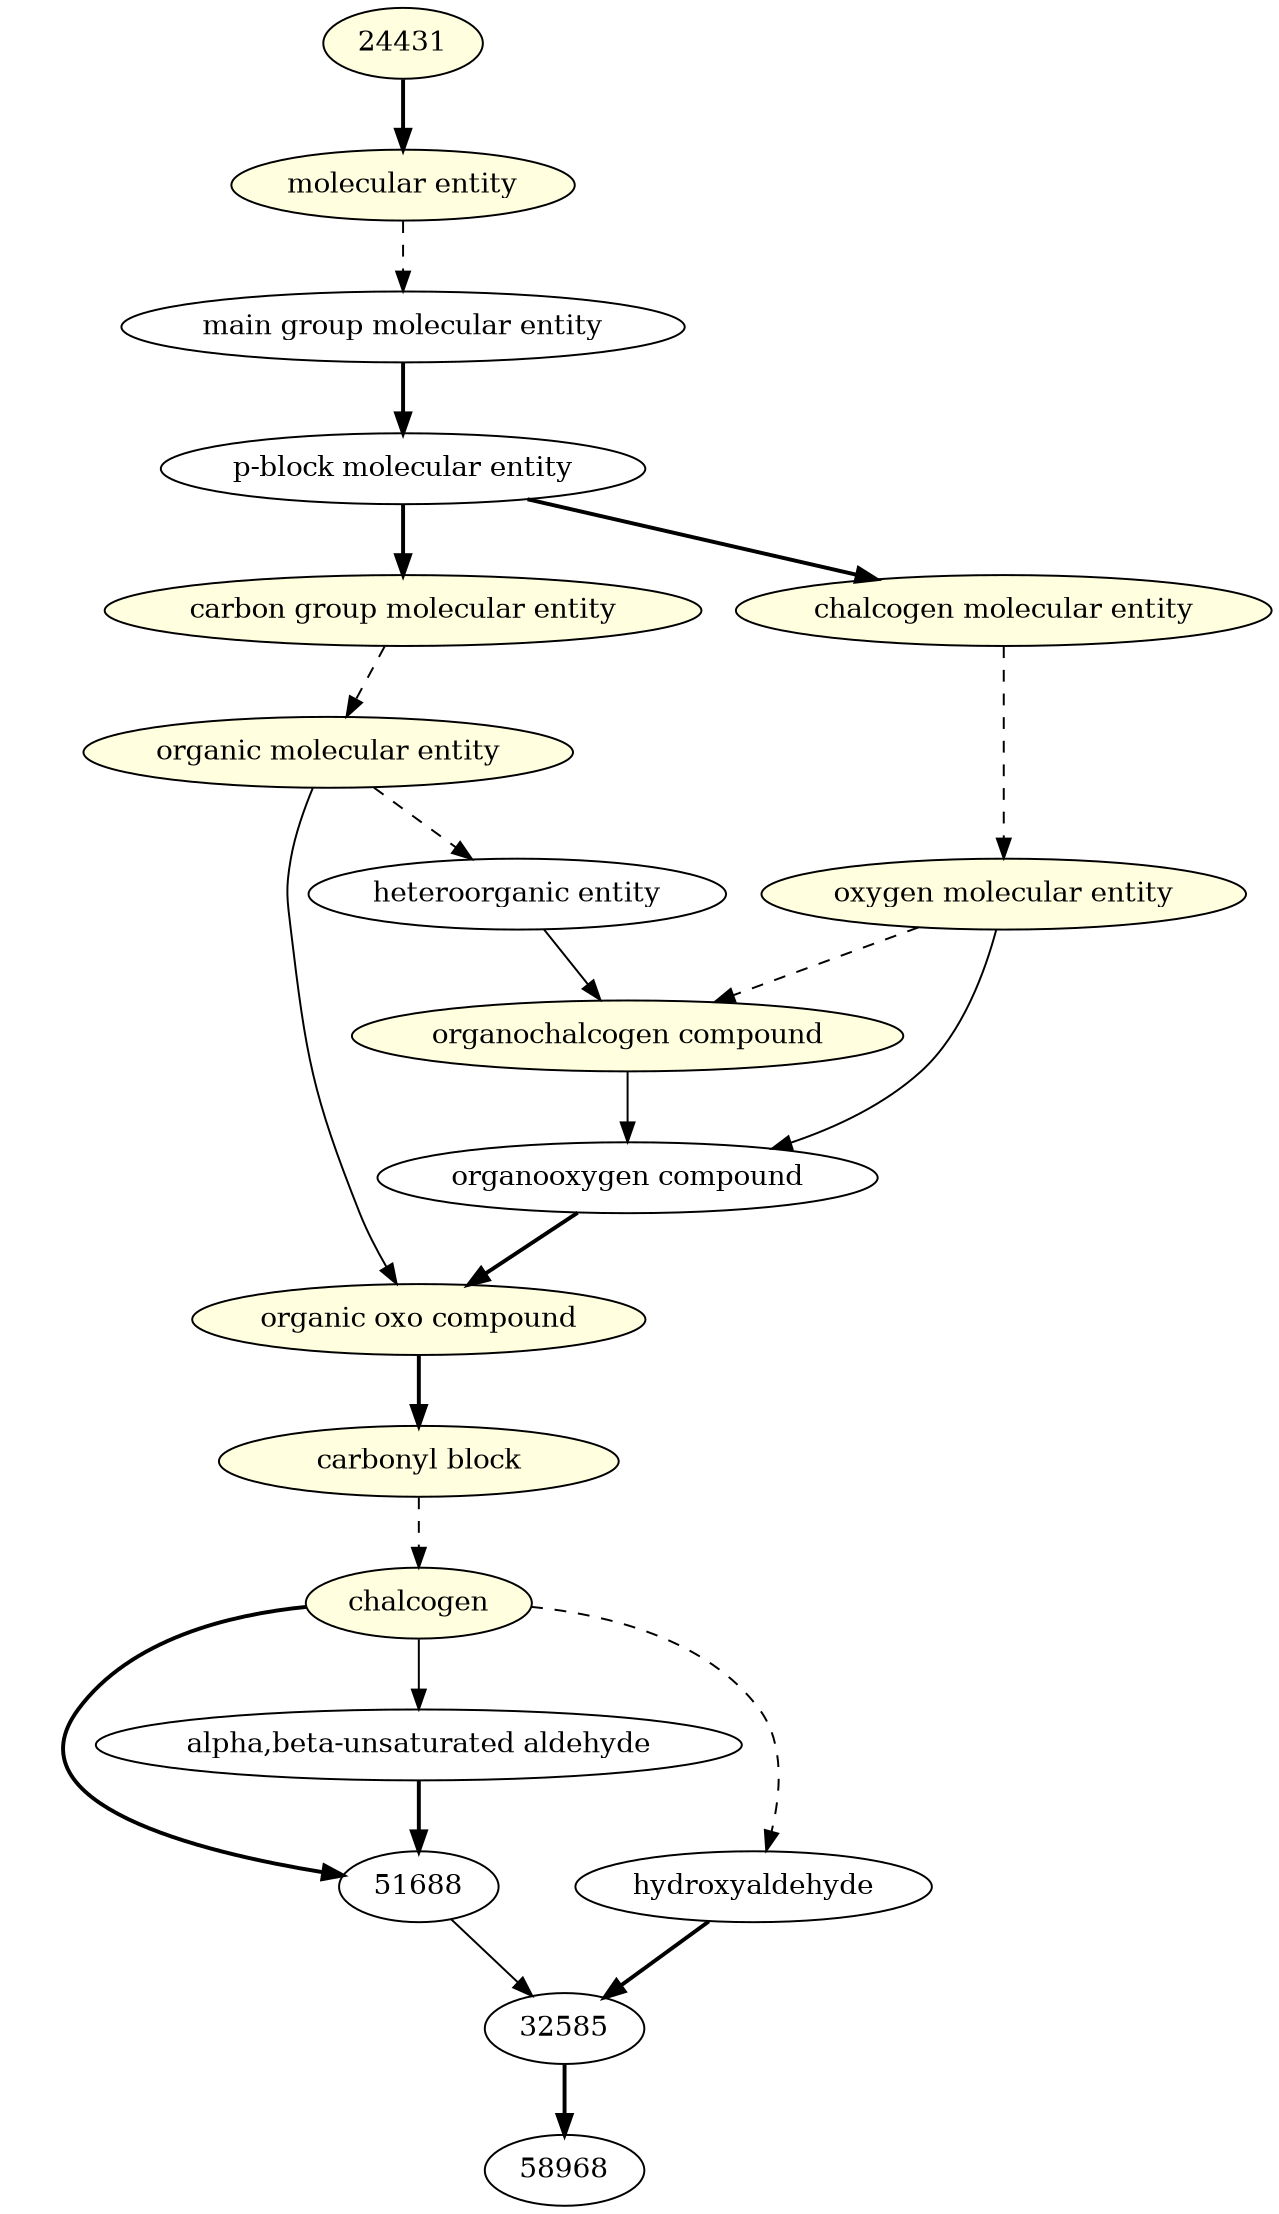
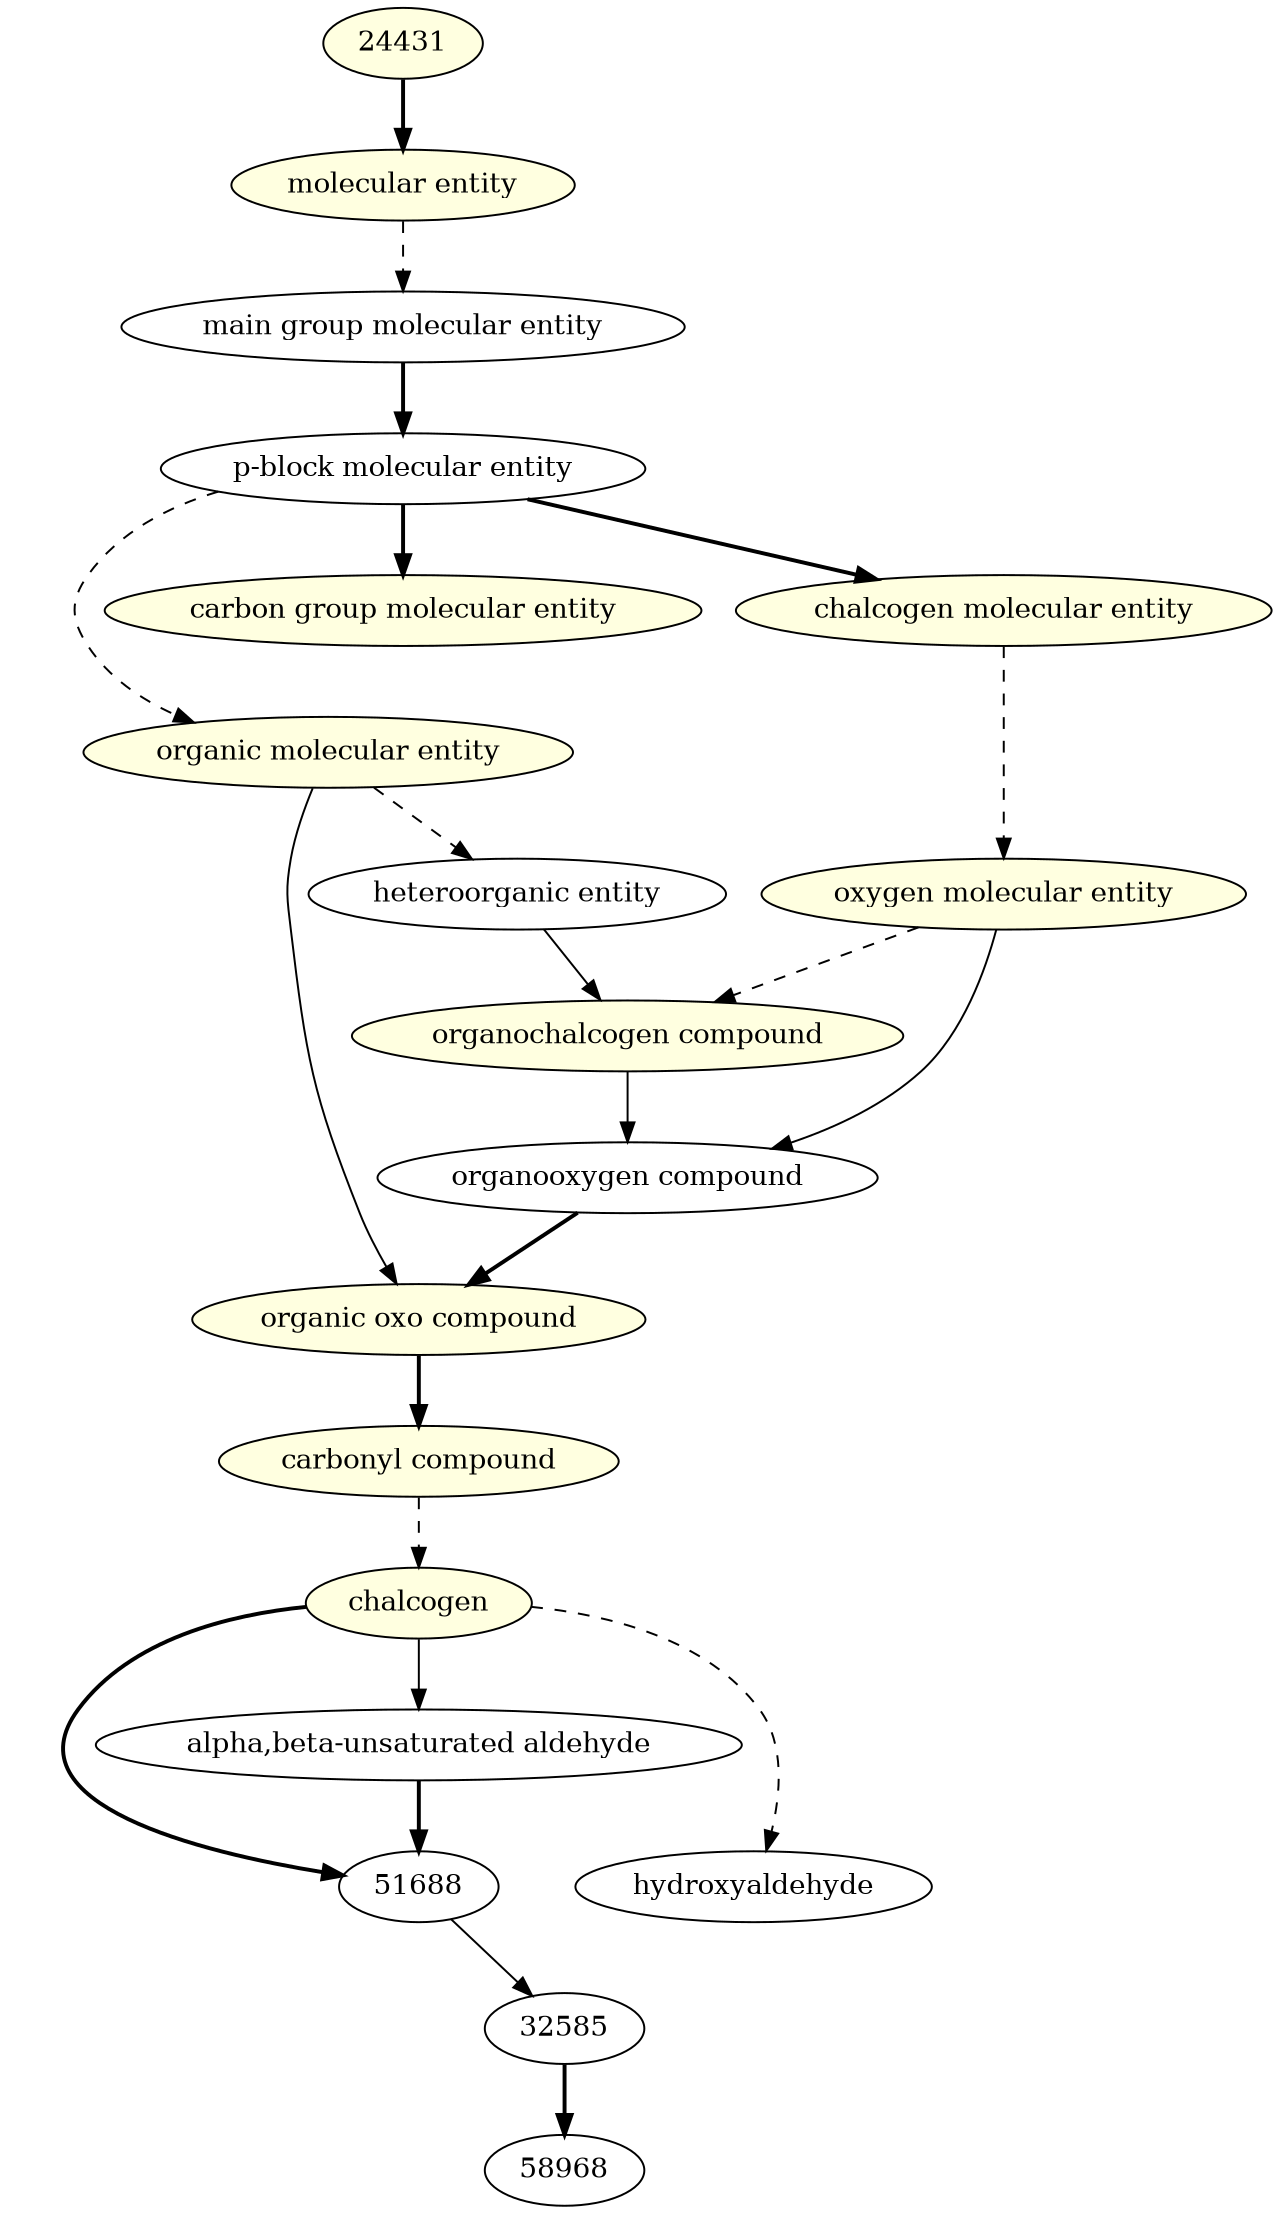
(370, 673) -> (80, 589)
(419, 1461) -> (419, 1461)
(665, 1953) -> none
